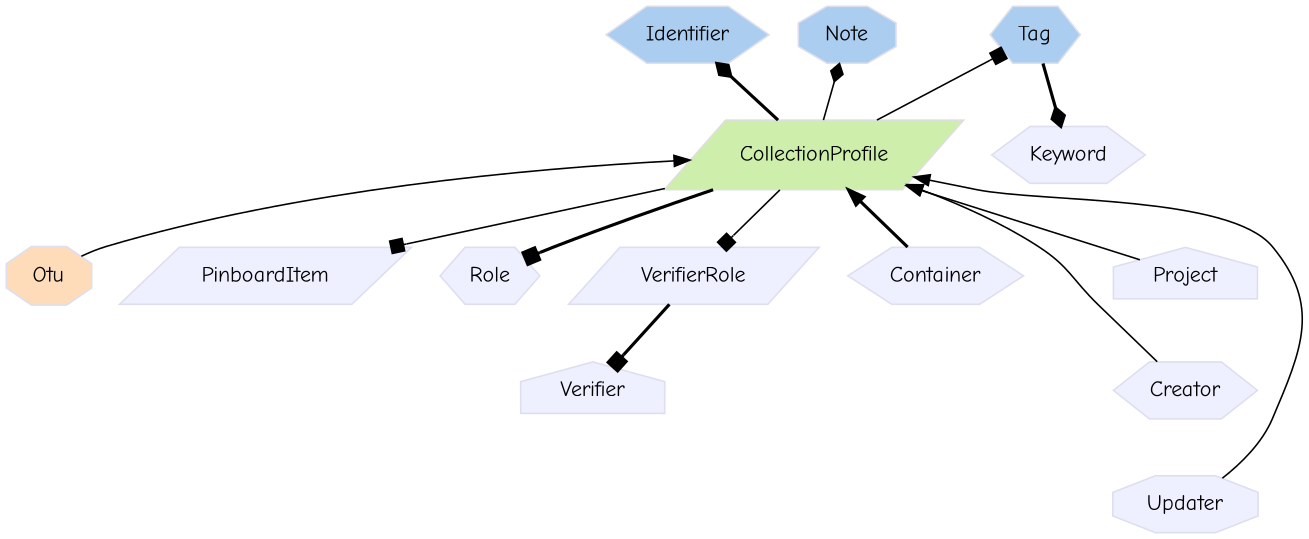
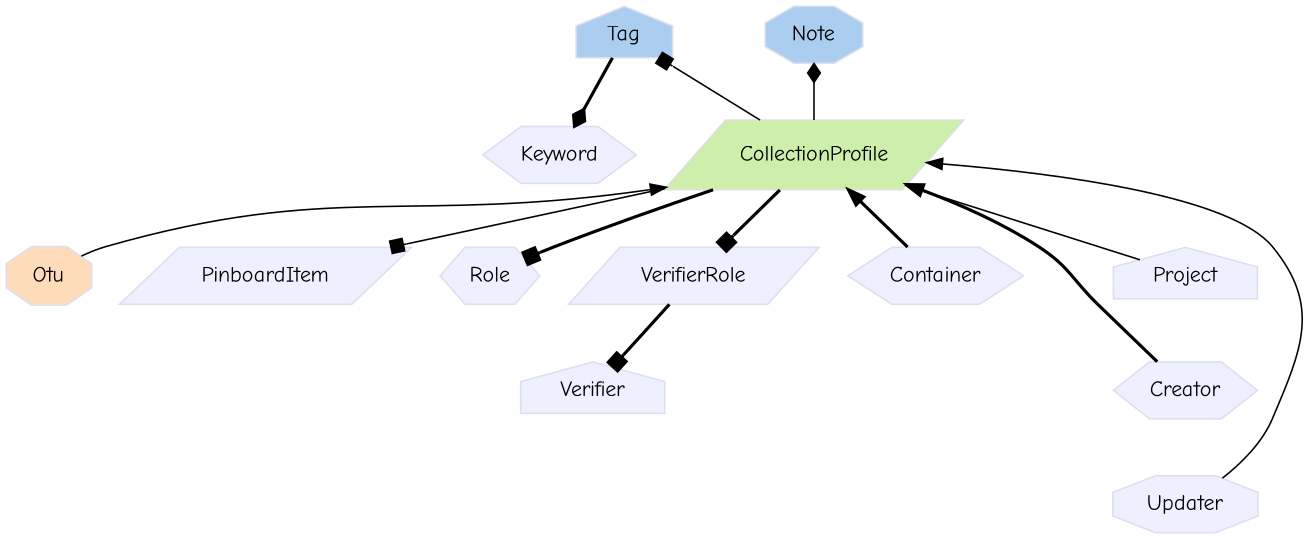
(688, 35) -> none
(1035, 35) -> (624, 35)
(757, 213) -> (757, 213)
(1053, 257) -> (1053, 257)
